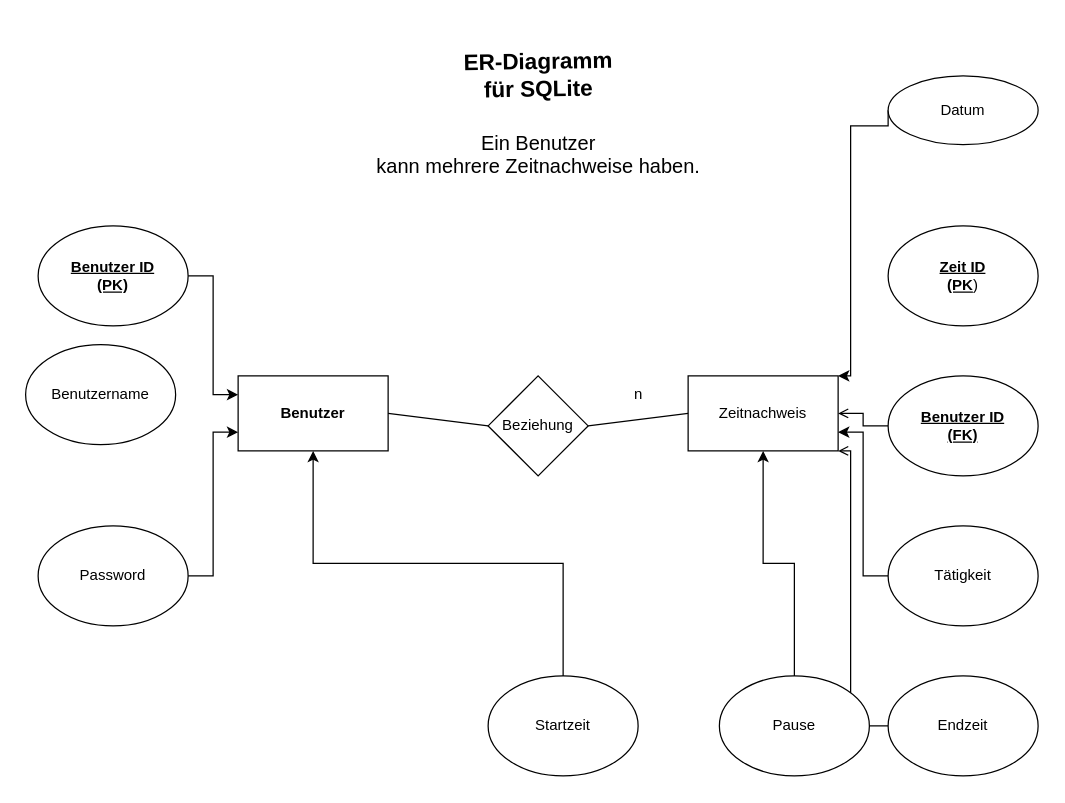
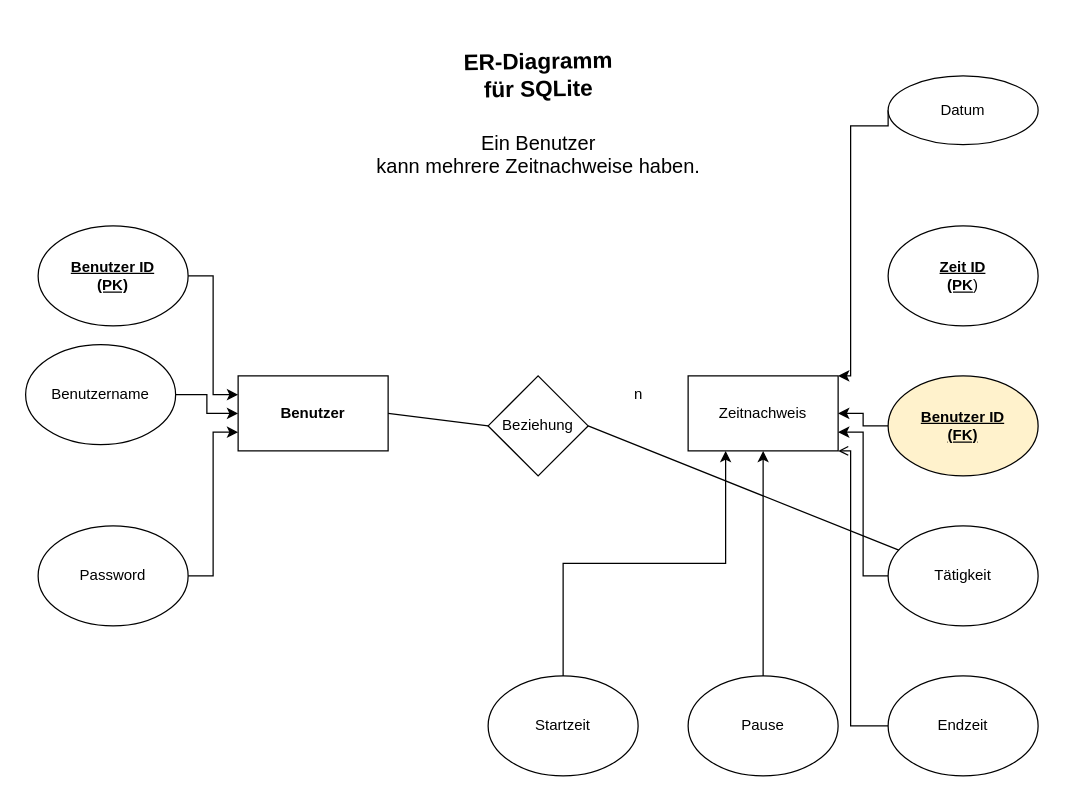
none -> (207, 400)
(845, 413) -> (848, 413)
(638, 419) -> (743, 488)
(963, 426) -> (963, 426)
(387, 563) -> (696, 563)
(794, 726) -> (763, 726)
